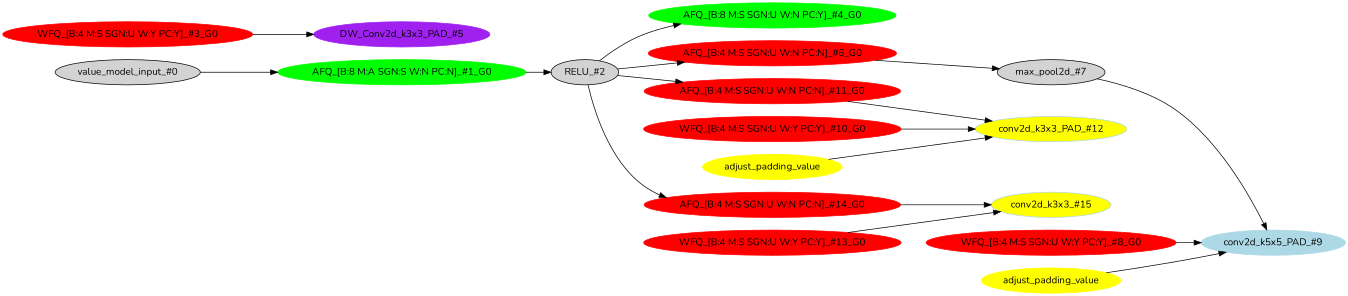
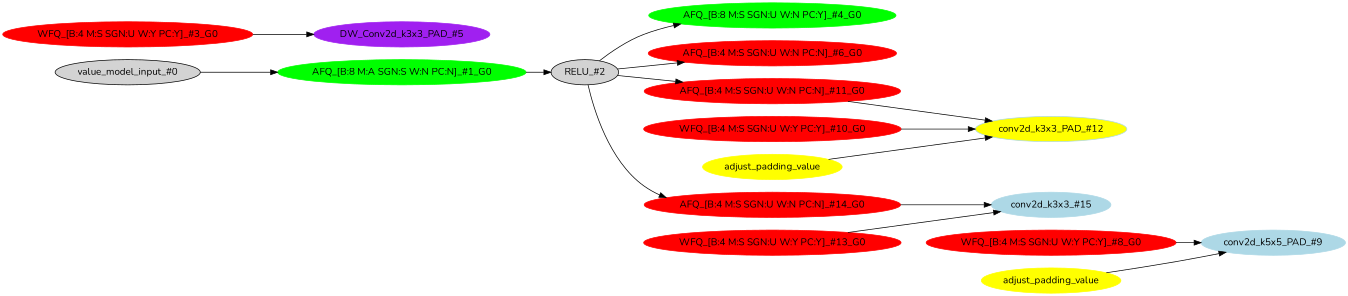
(1051, 72) -> none
(1051, 205) -> (1051, 205)
